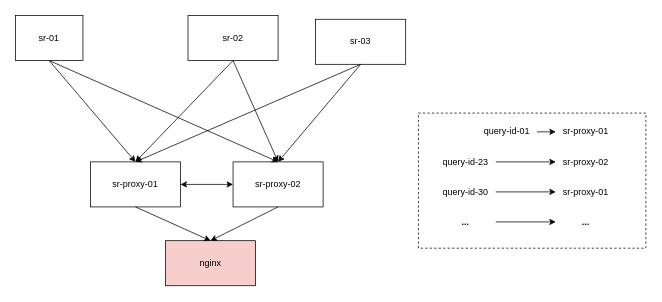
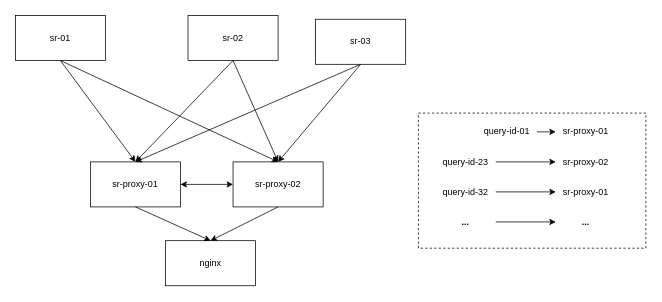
(49, 38) -> (60, 38)
(465, 192) -> (465, 192)
(210, 263) -> (210, 263)
